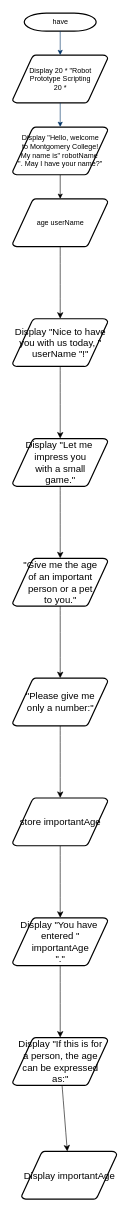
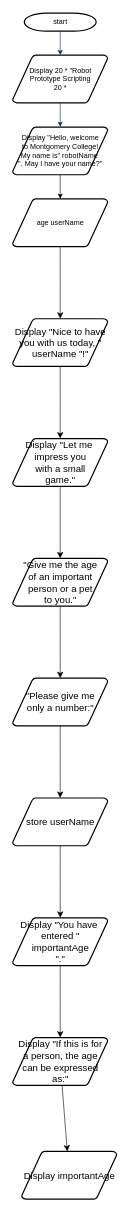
(61, 21) -> (61, 21)
(61, 822) -> (61, 822)
